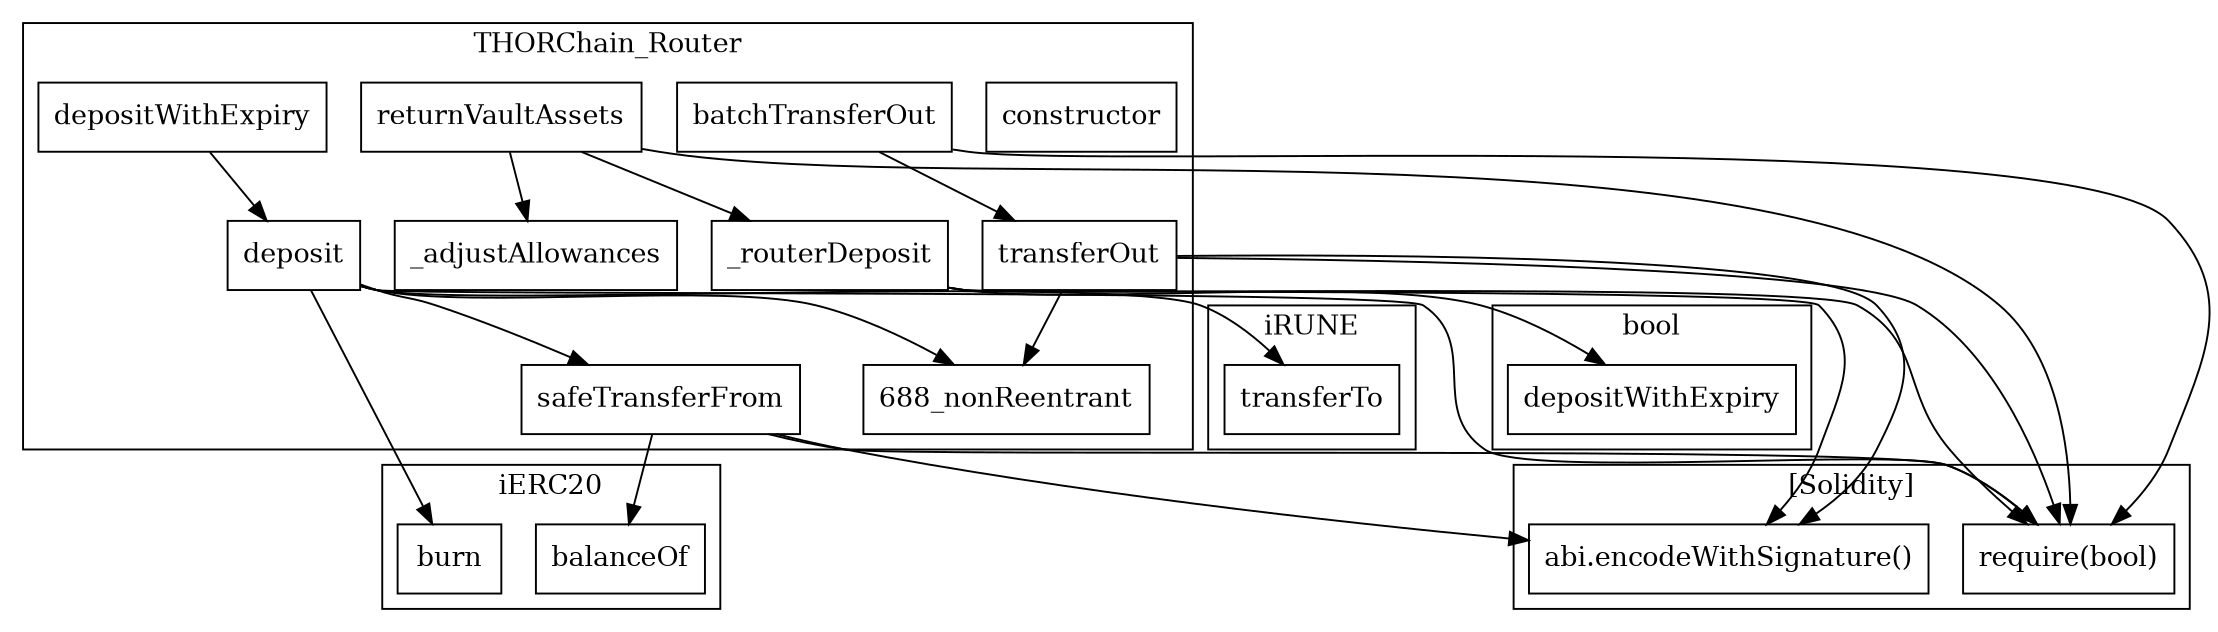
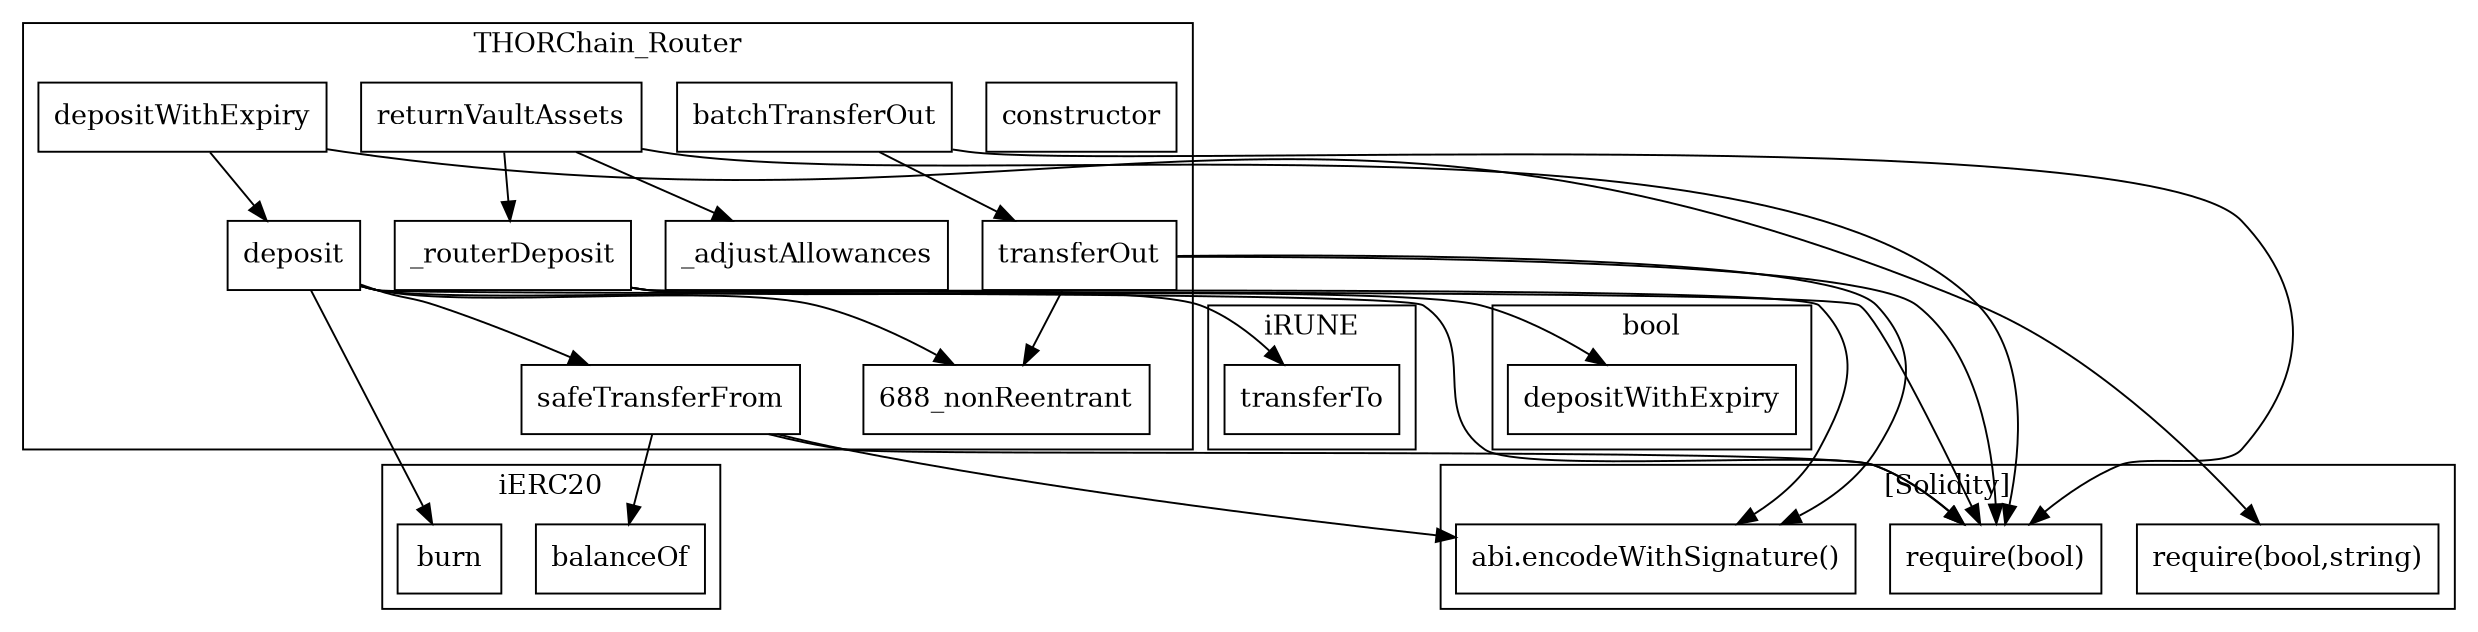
none -> (2288, 559)
